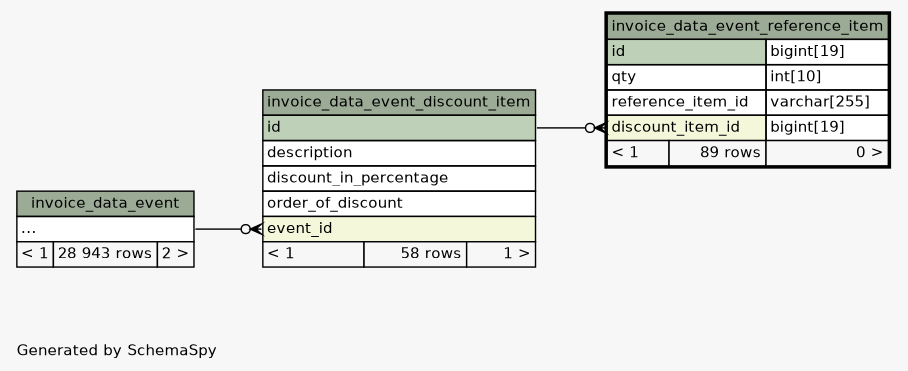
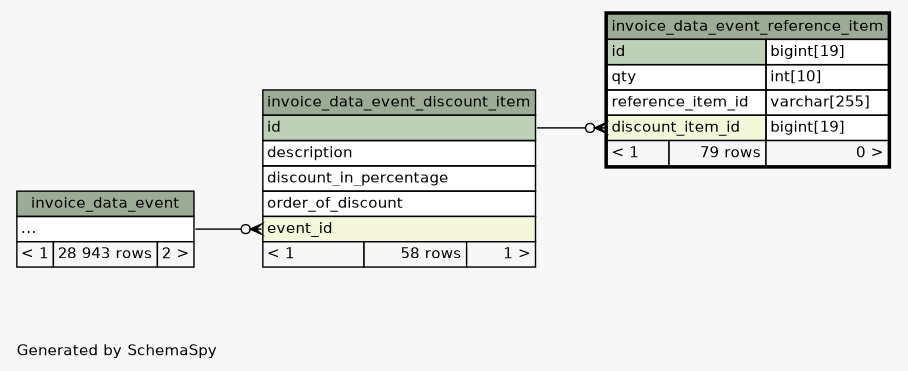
(731, 153) -> (731, 153)
